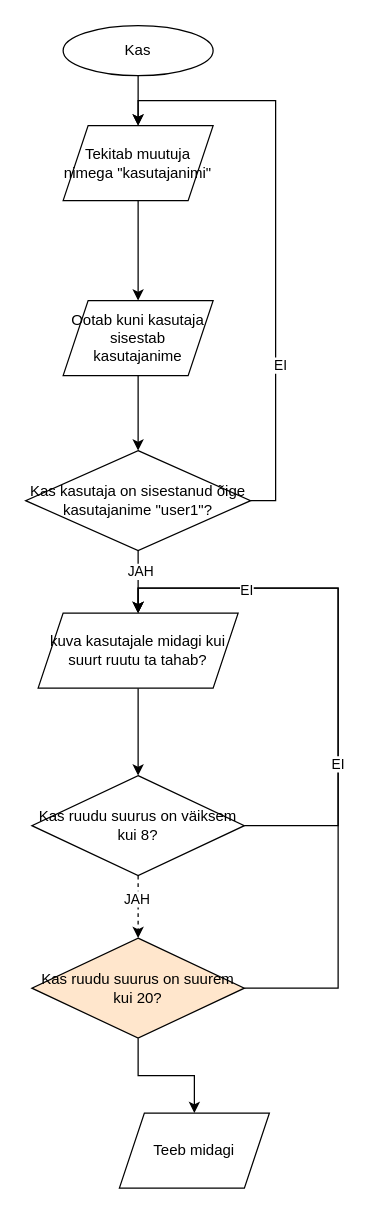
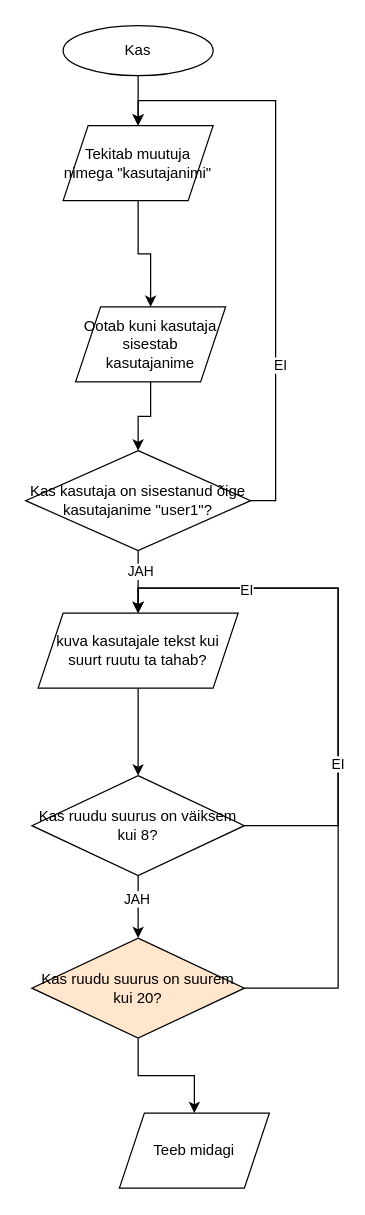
(138, 338) -> (151, 344)
(138, 651) -> (138, 651)
(138, 918) -> (138, 918)
